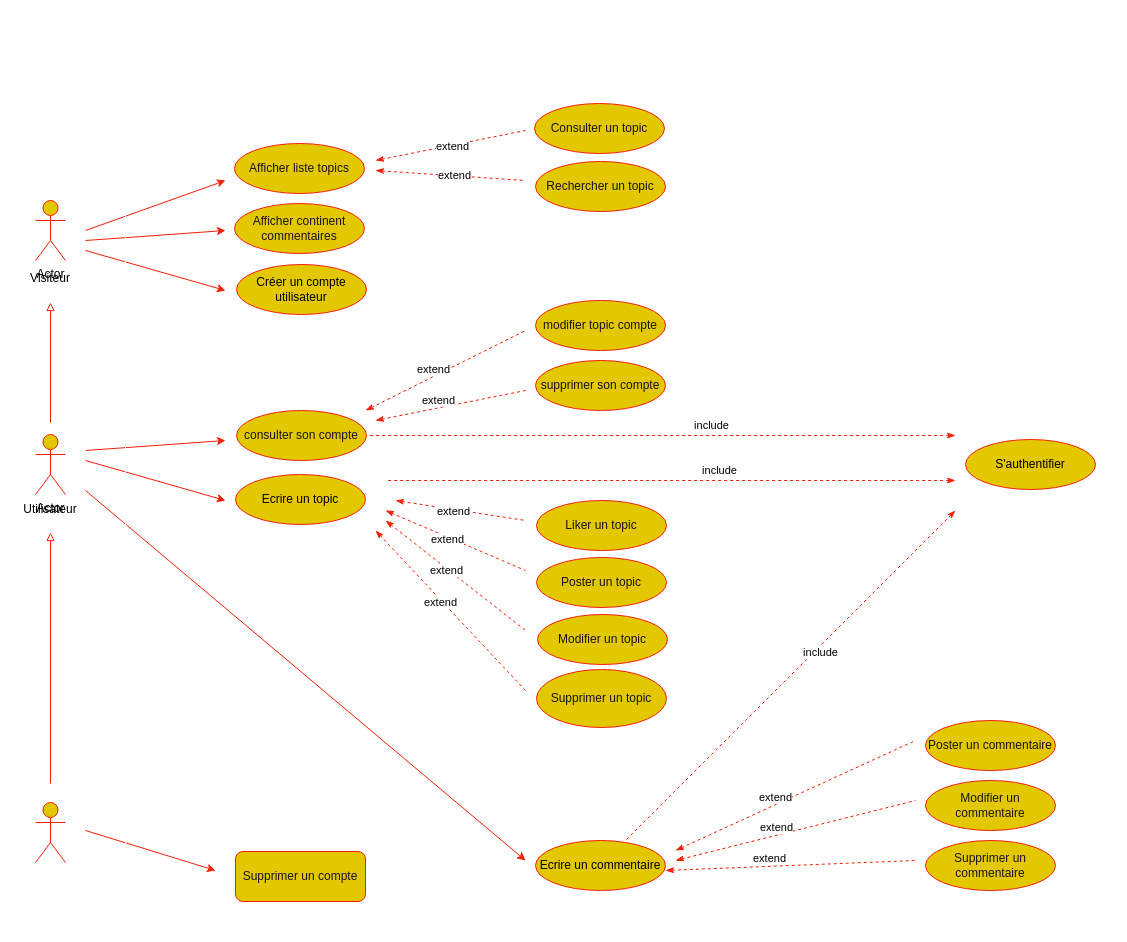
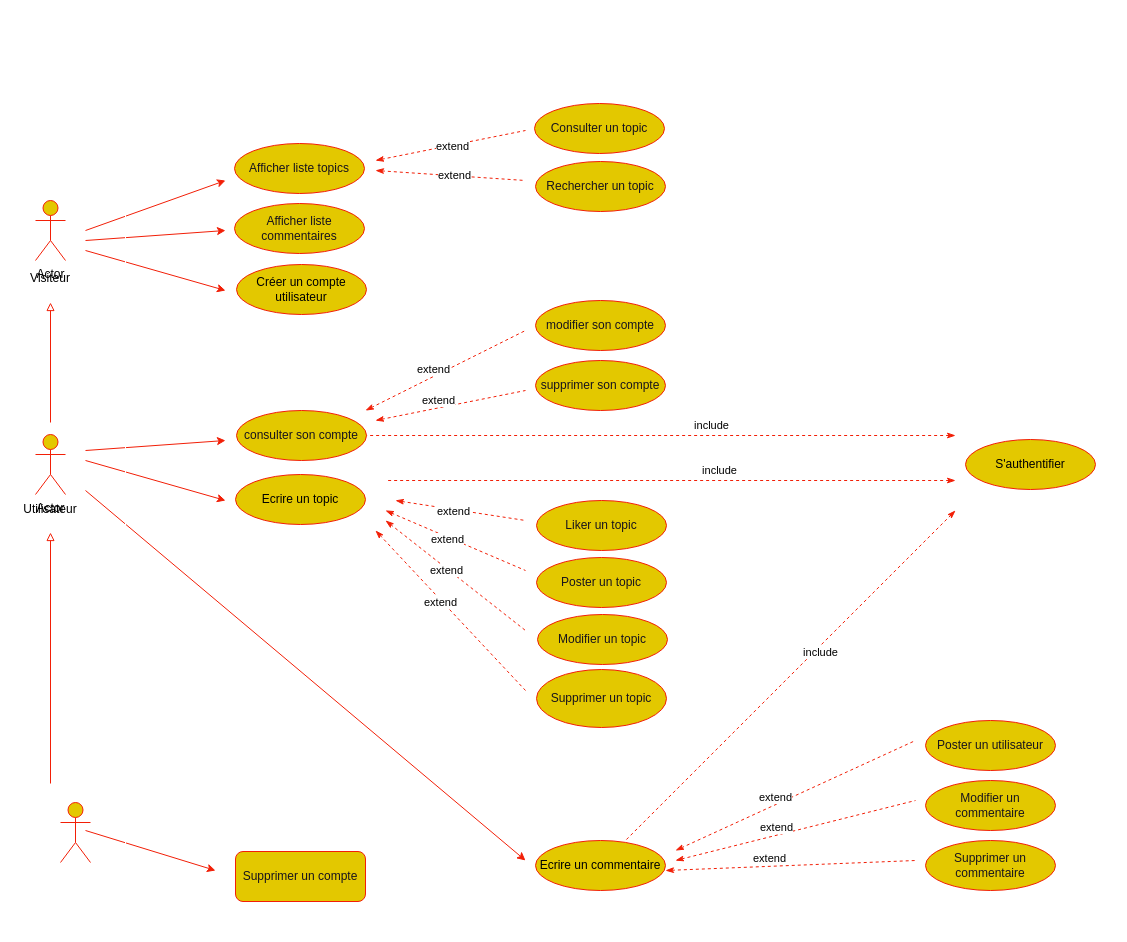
(300, 229) -> (300, 229)
(601, 326) -> (601, 326)
(991, 746) -> (991, 746)
(51, 833) -> (76, 833)
